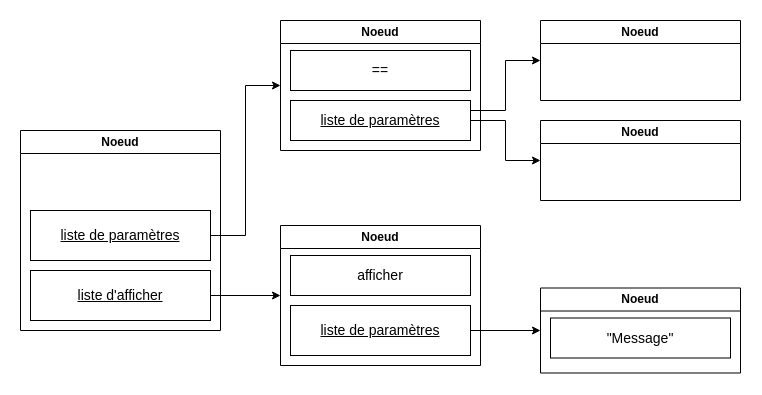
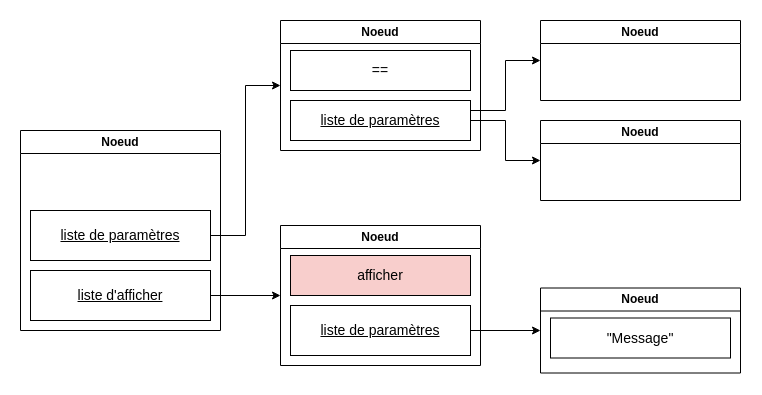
(381, 276) -> (381, 276)
